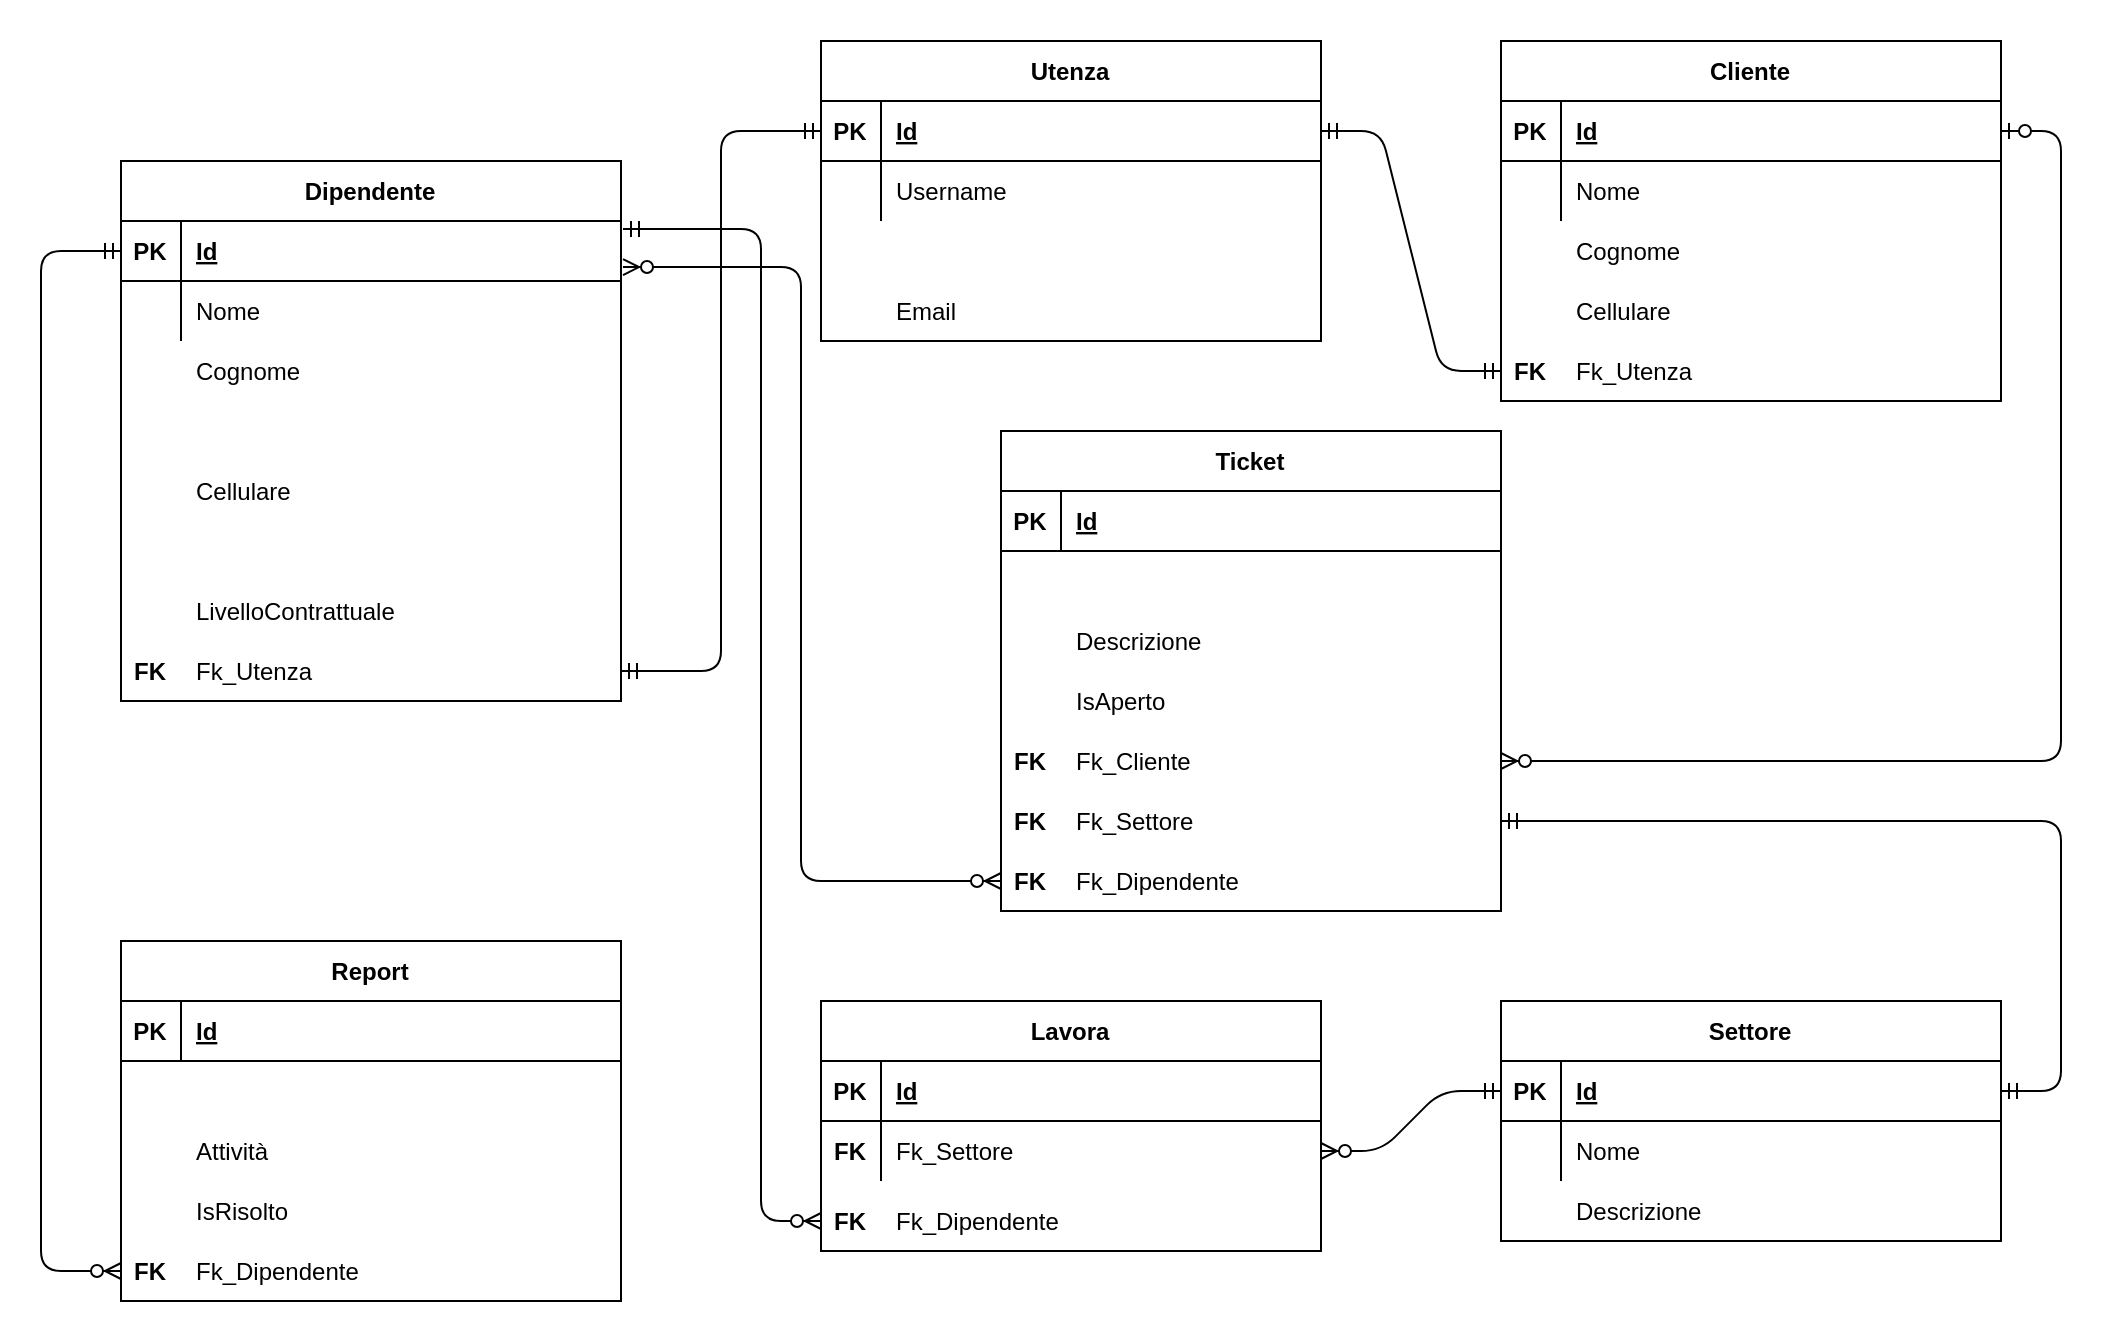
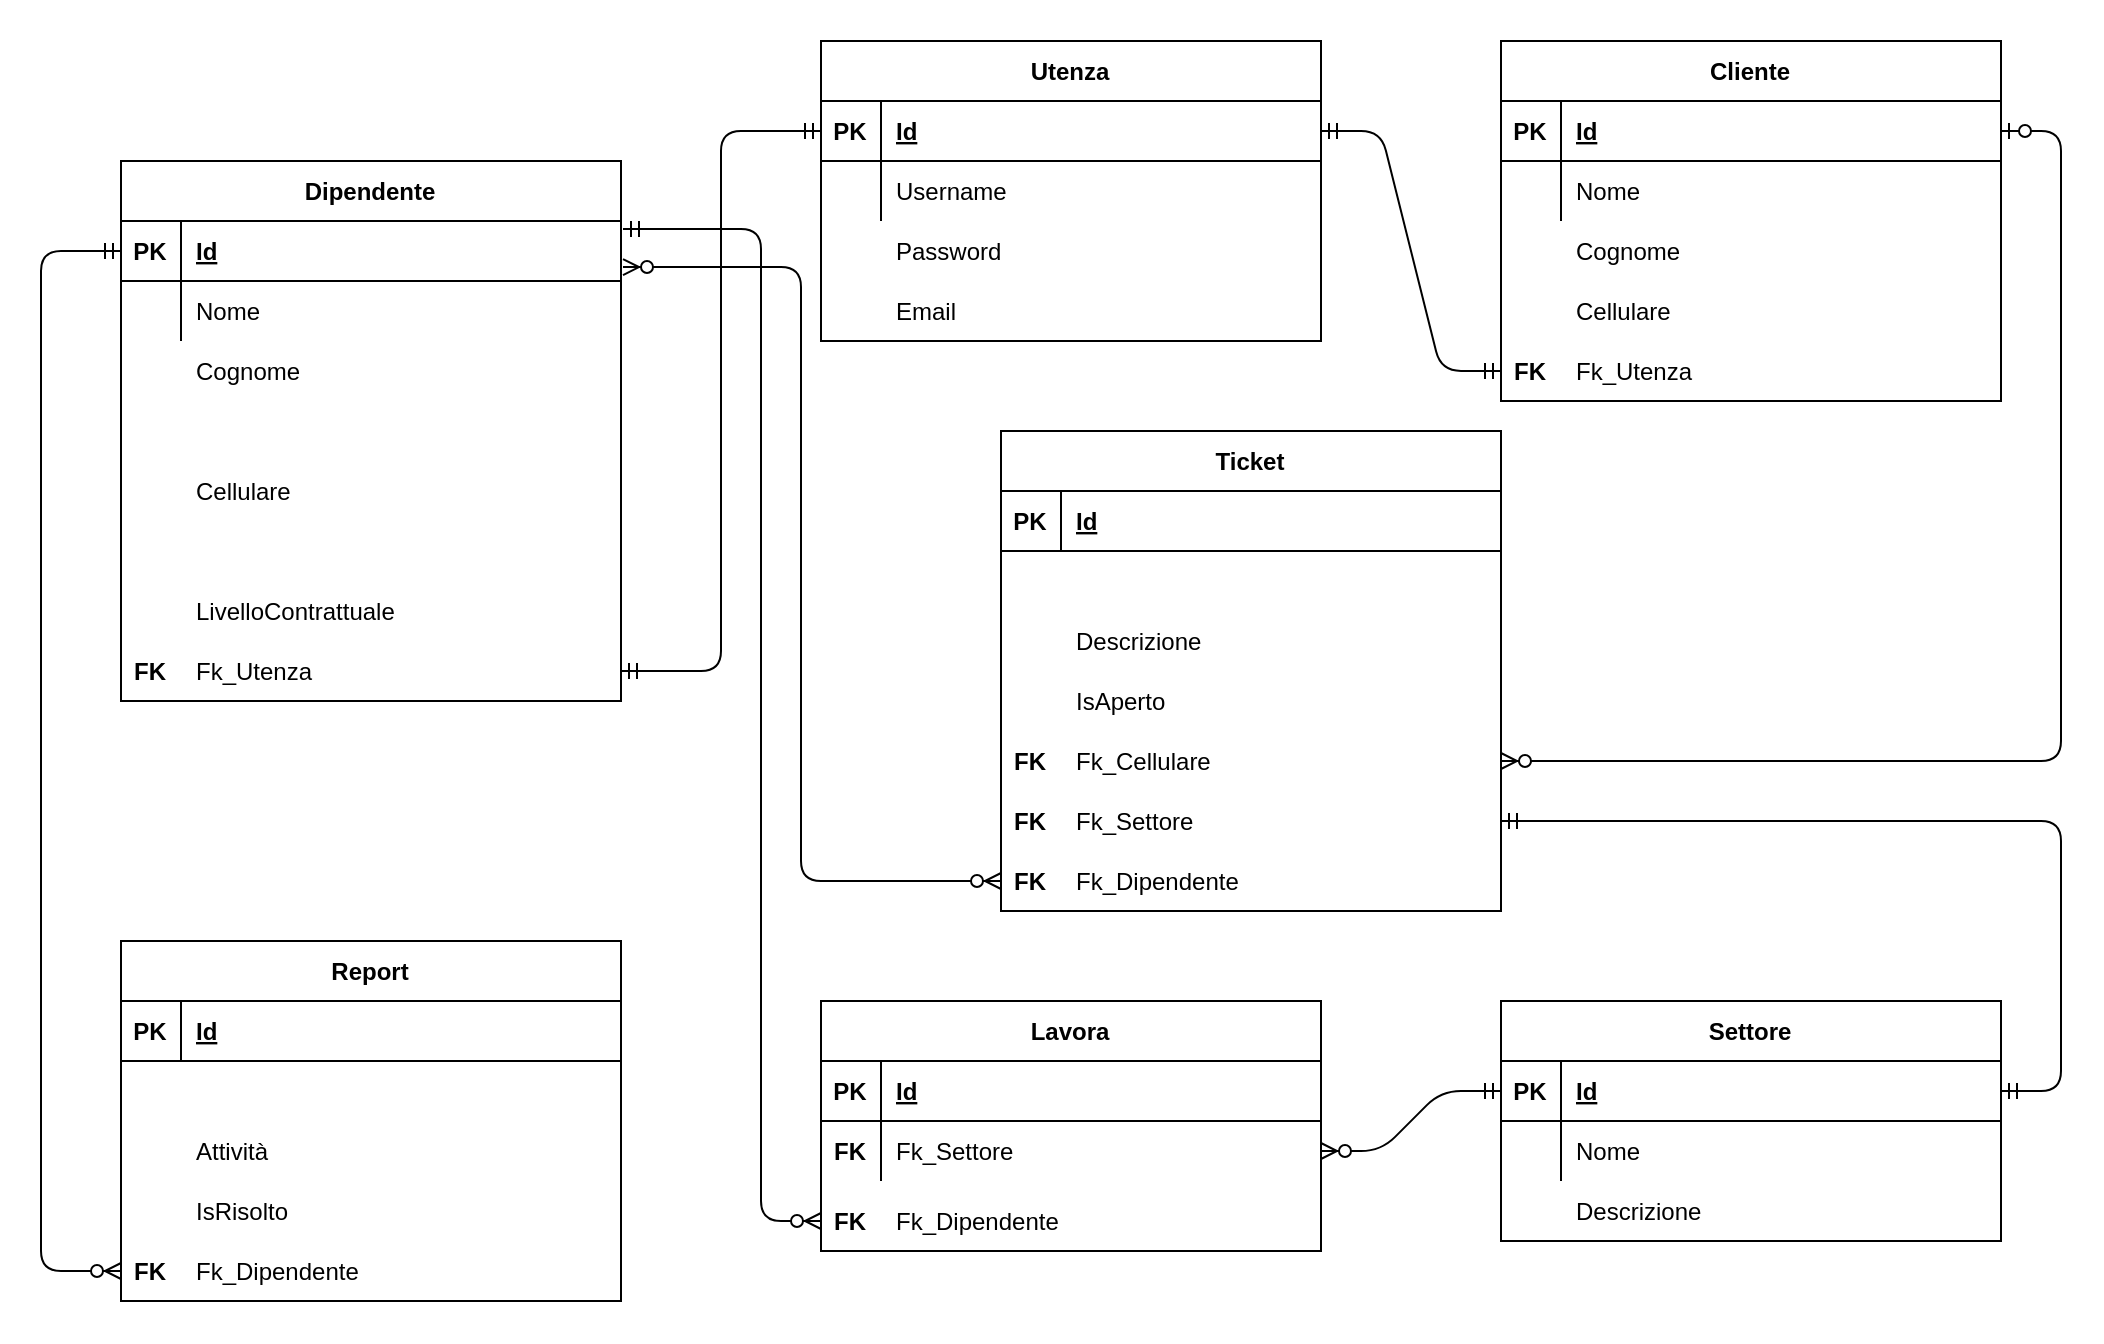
none -> (1101, 251)
(1137, 762) -> (1147, 762)
